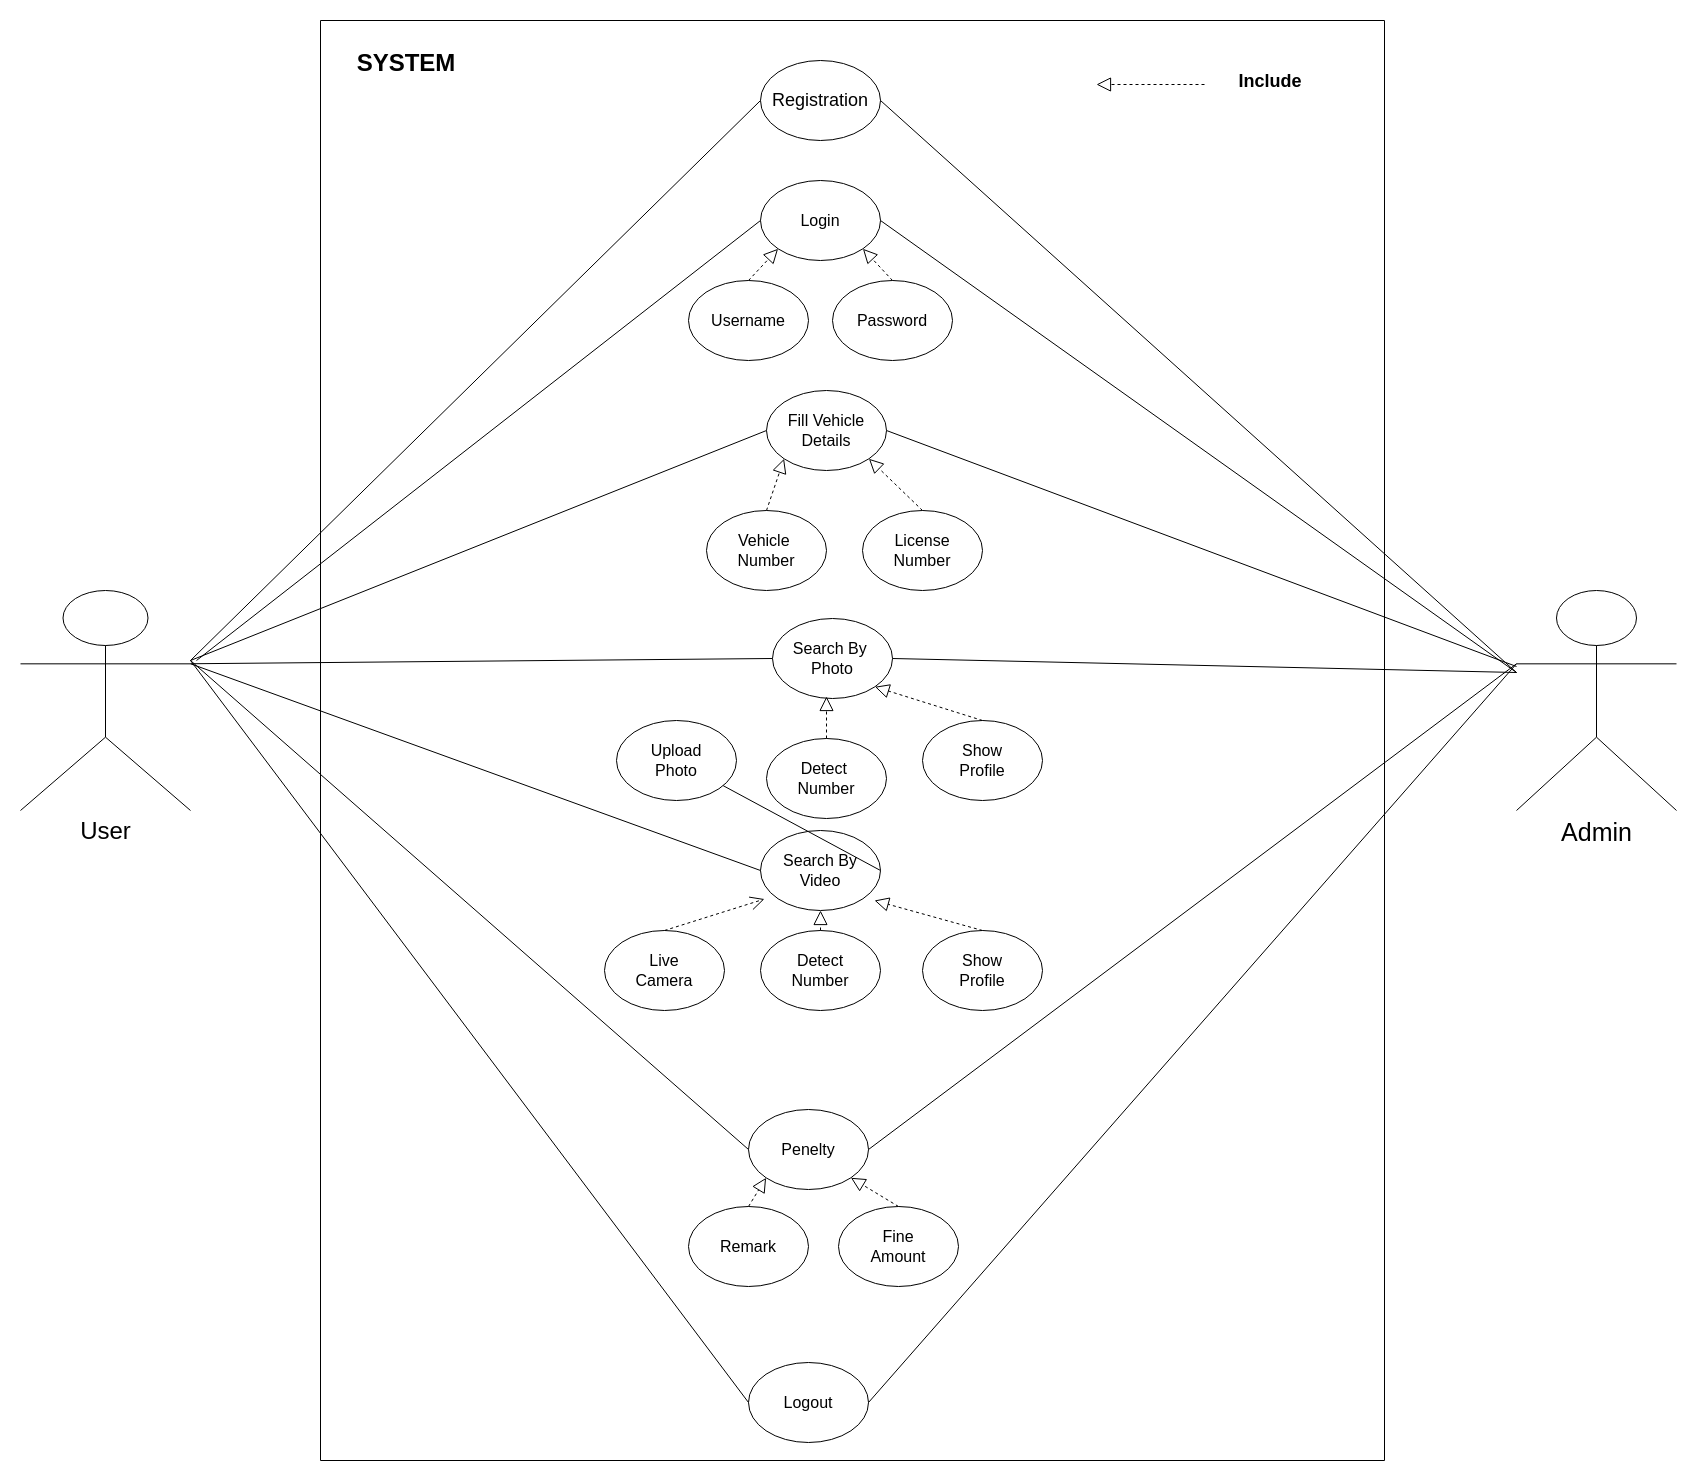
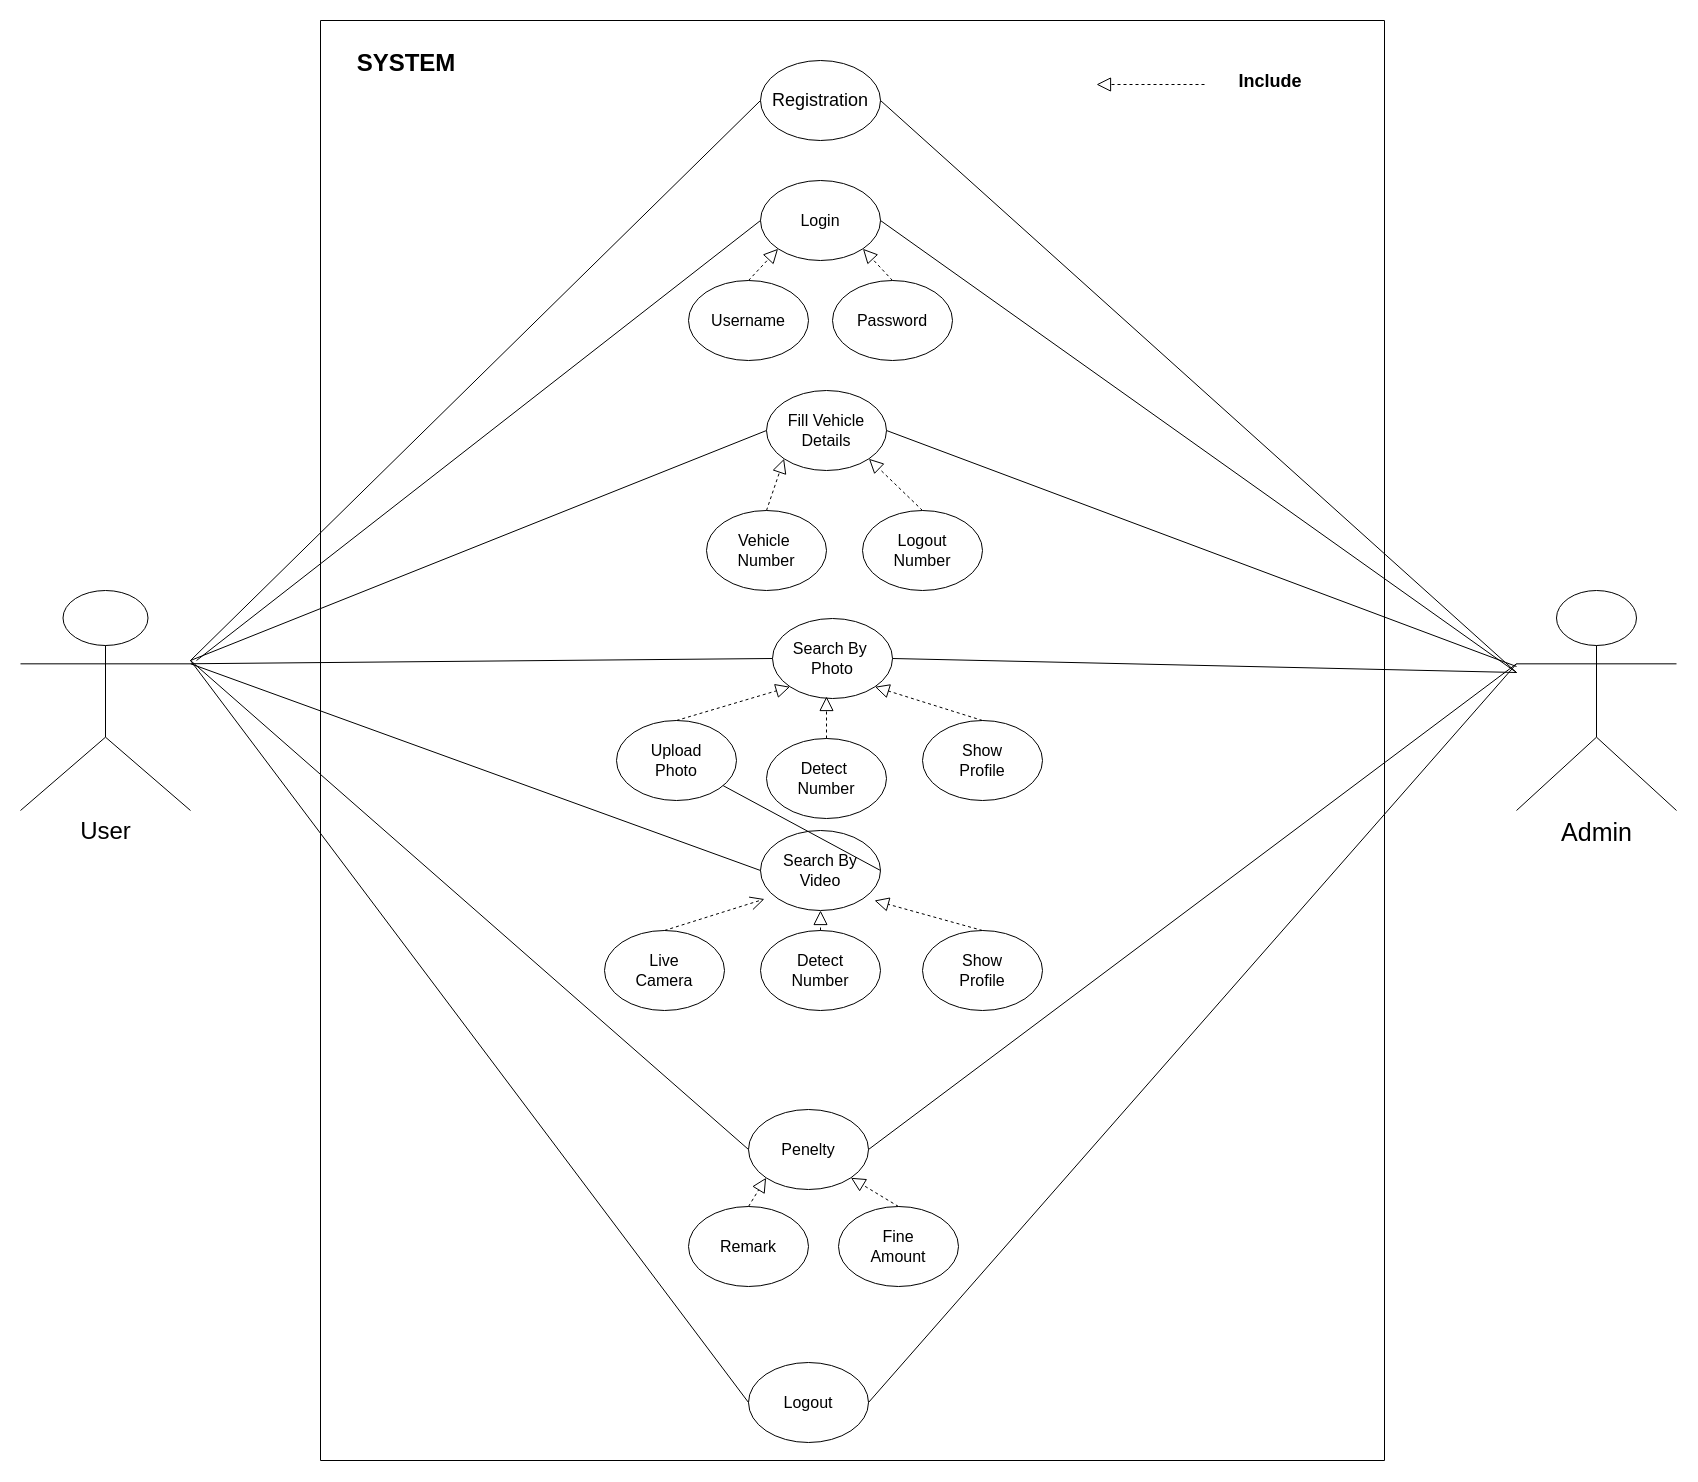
(923, 551) -> (923, 551)
none -> (727, 706)
